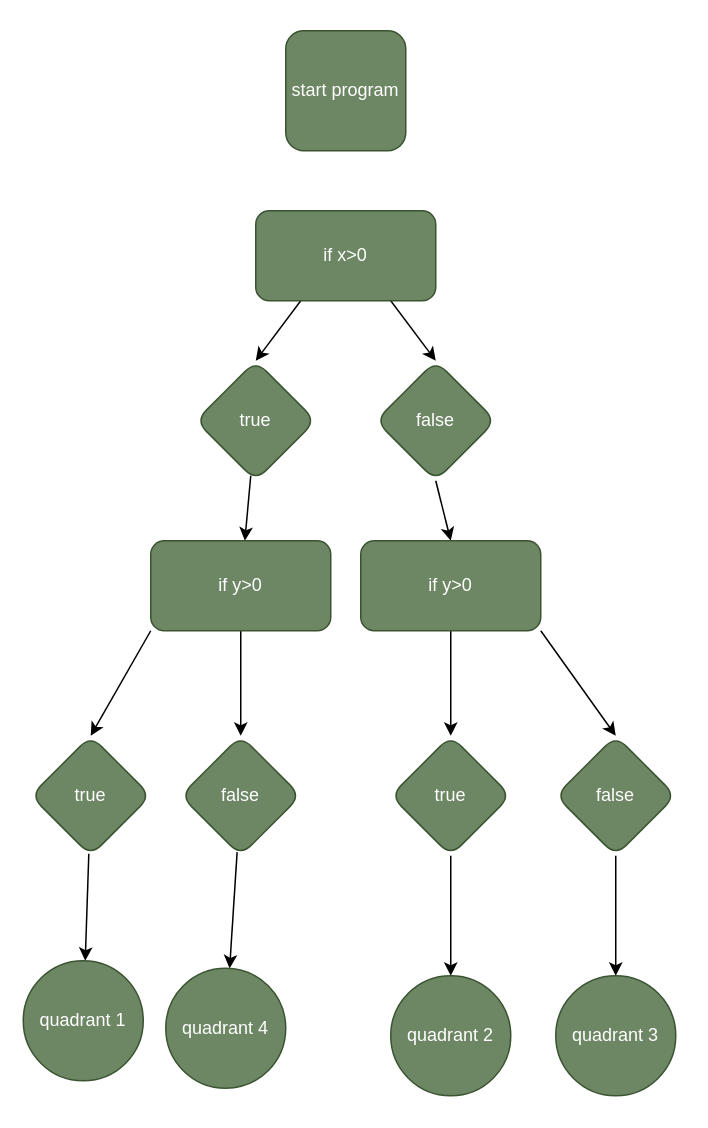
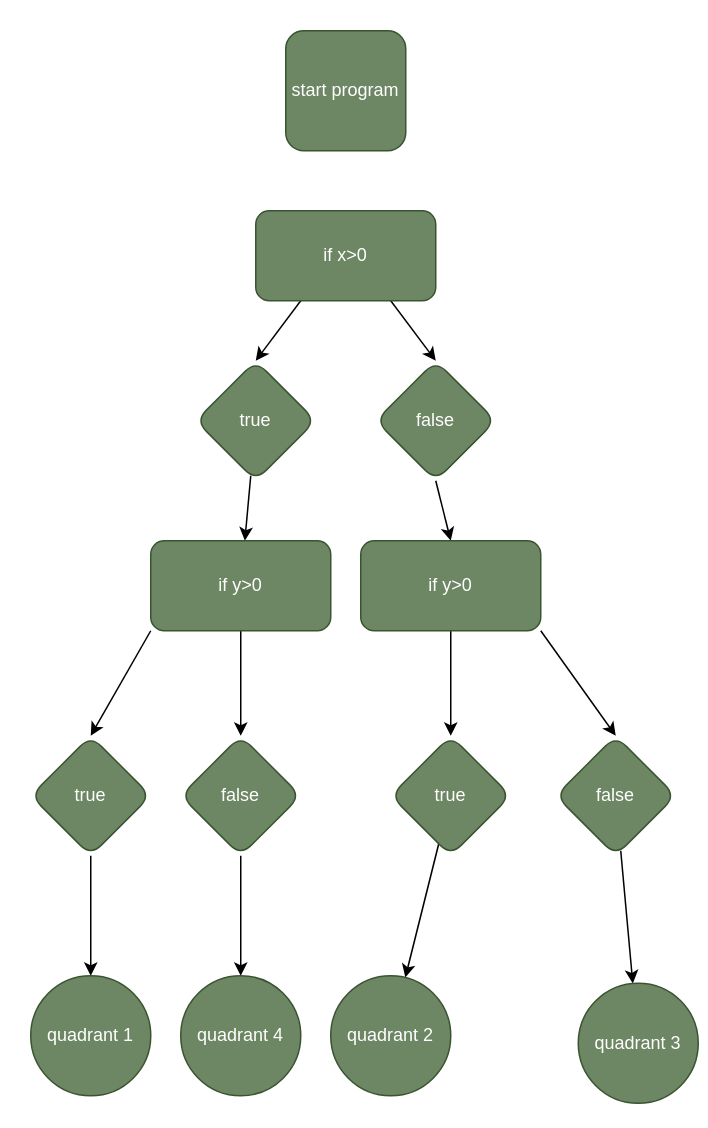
(83, 1021) -> (91, 1036)
(226, 1028) -> (241, 1036)
(451, 1036) -> (391, 1036)
(616, 1036) -> (638, 1043)
